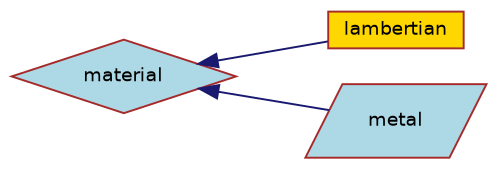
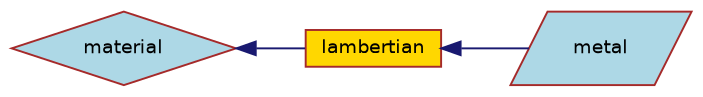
(274, 101) -> (495, 48)
